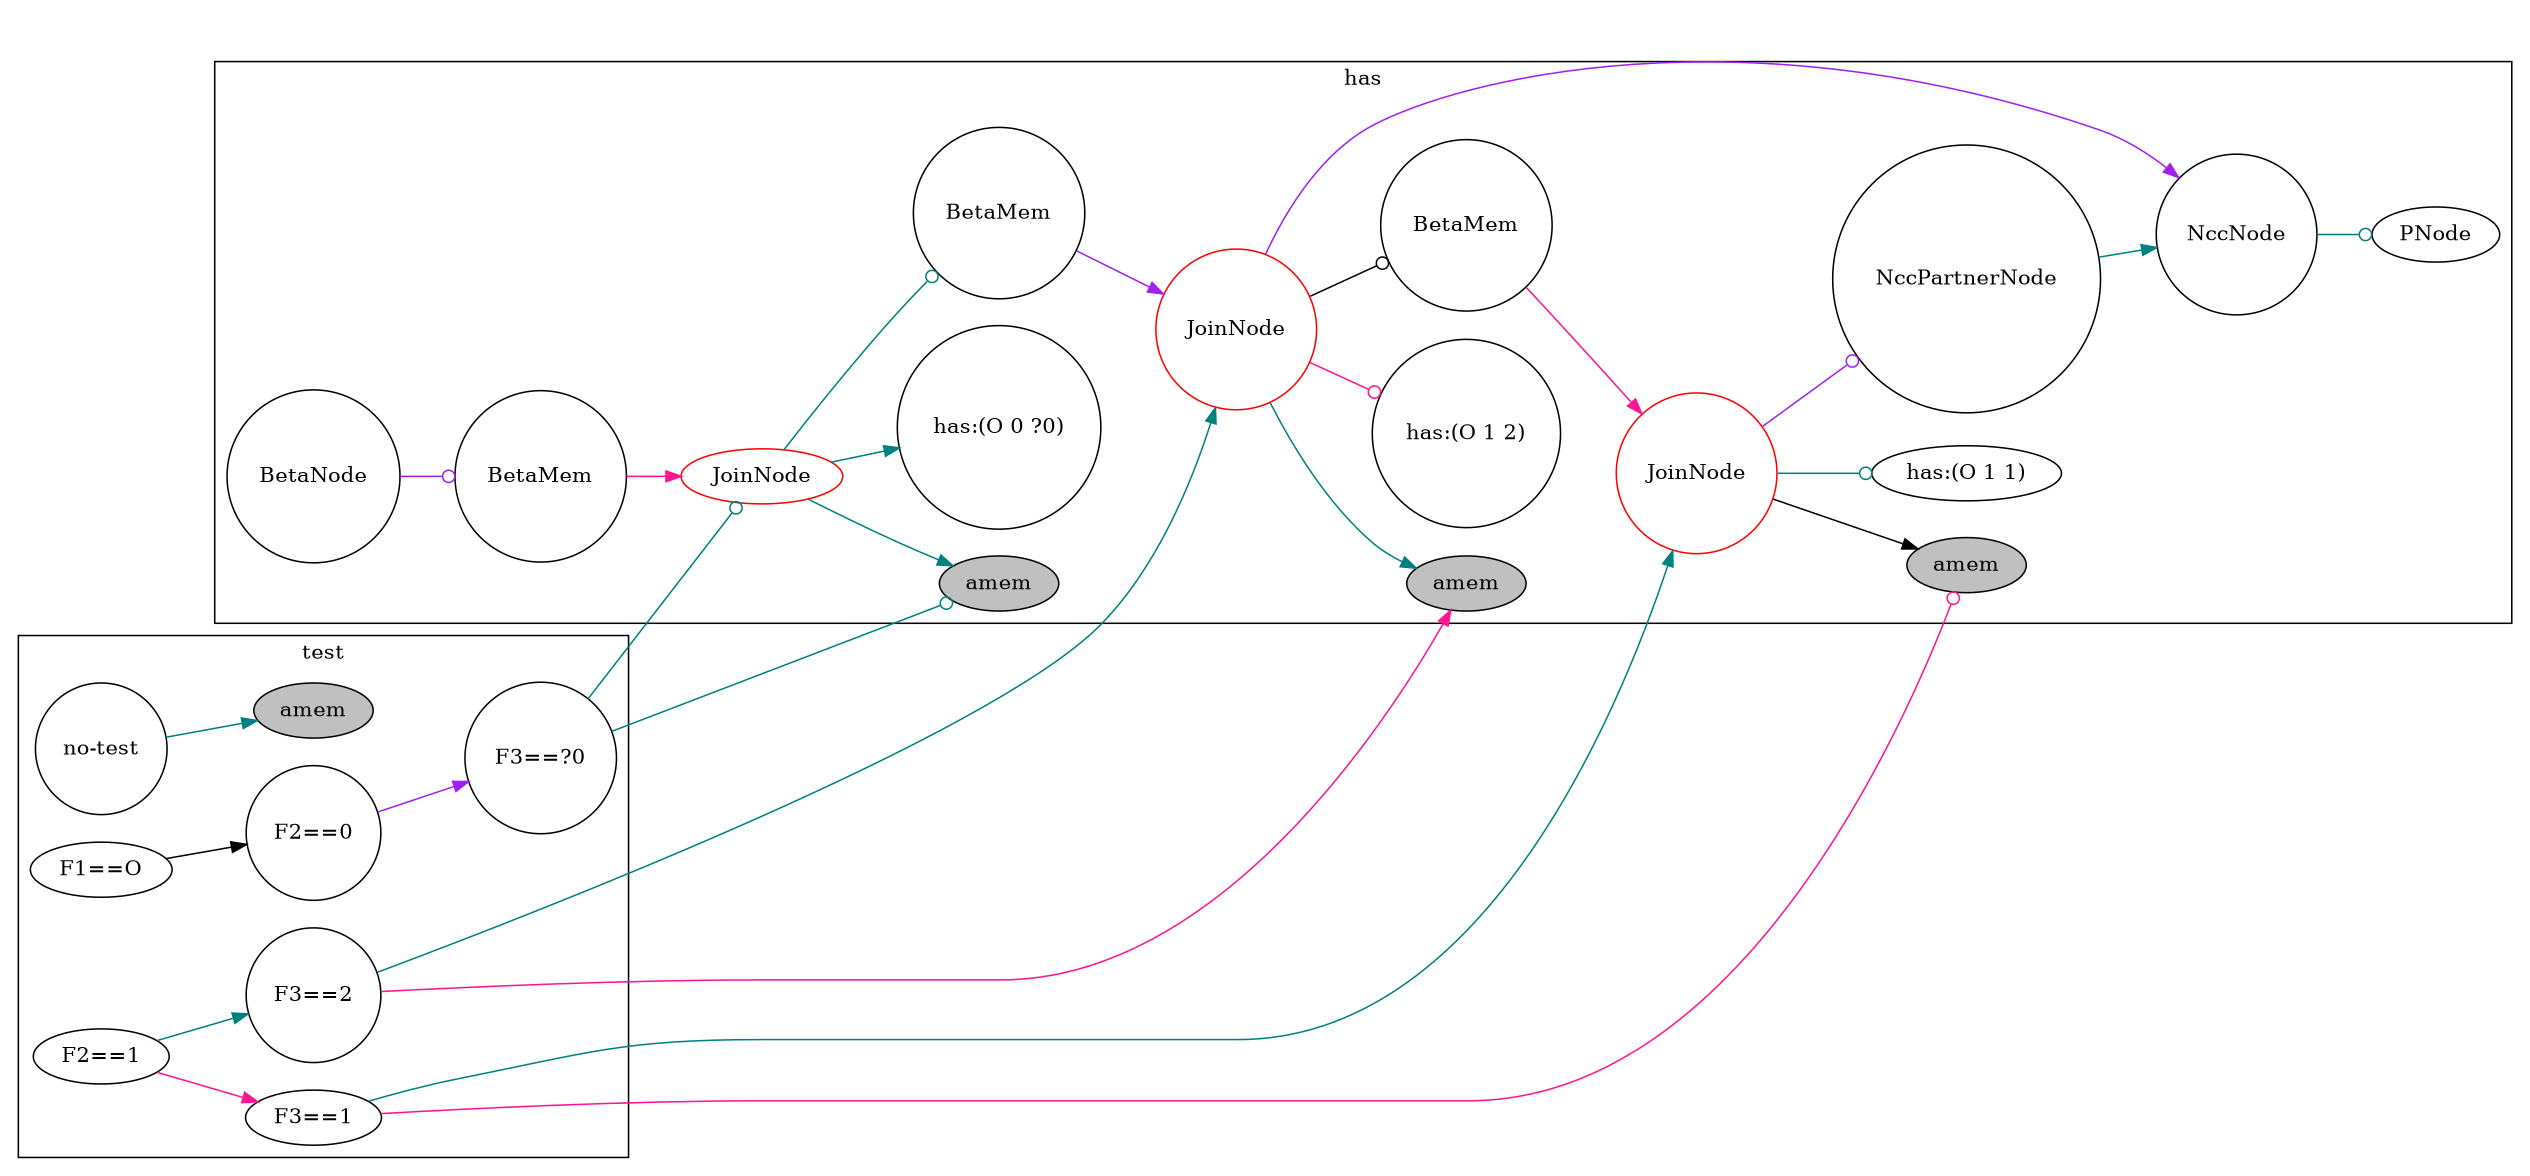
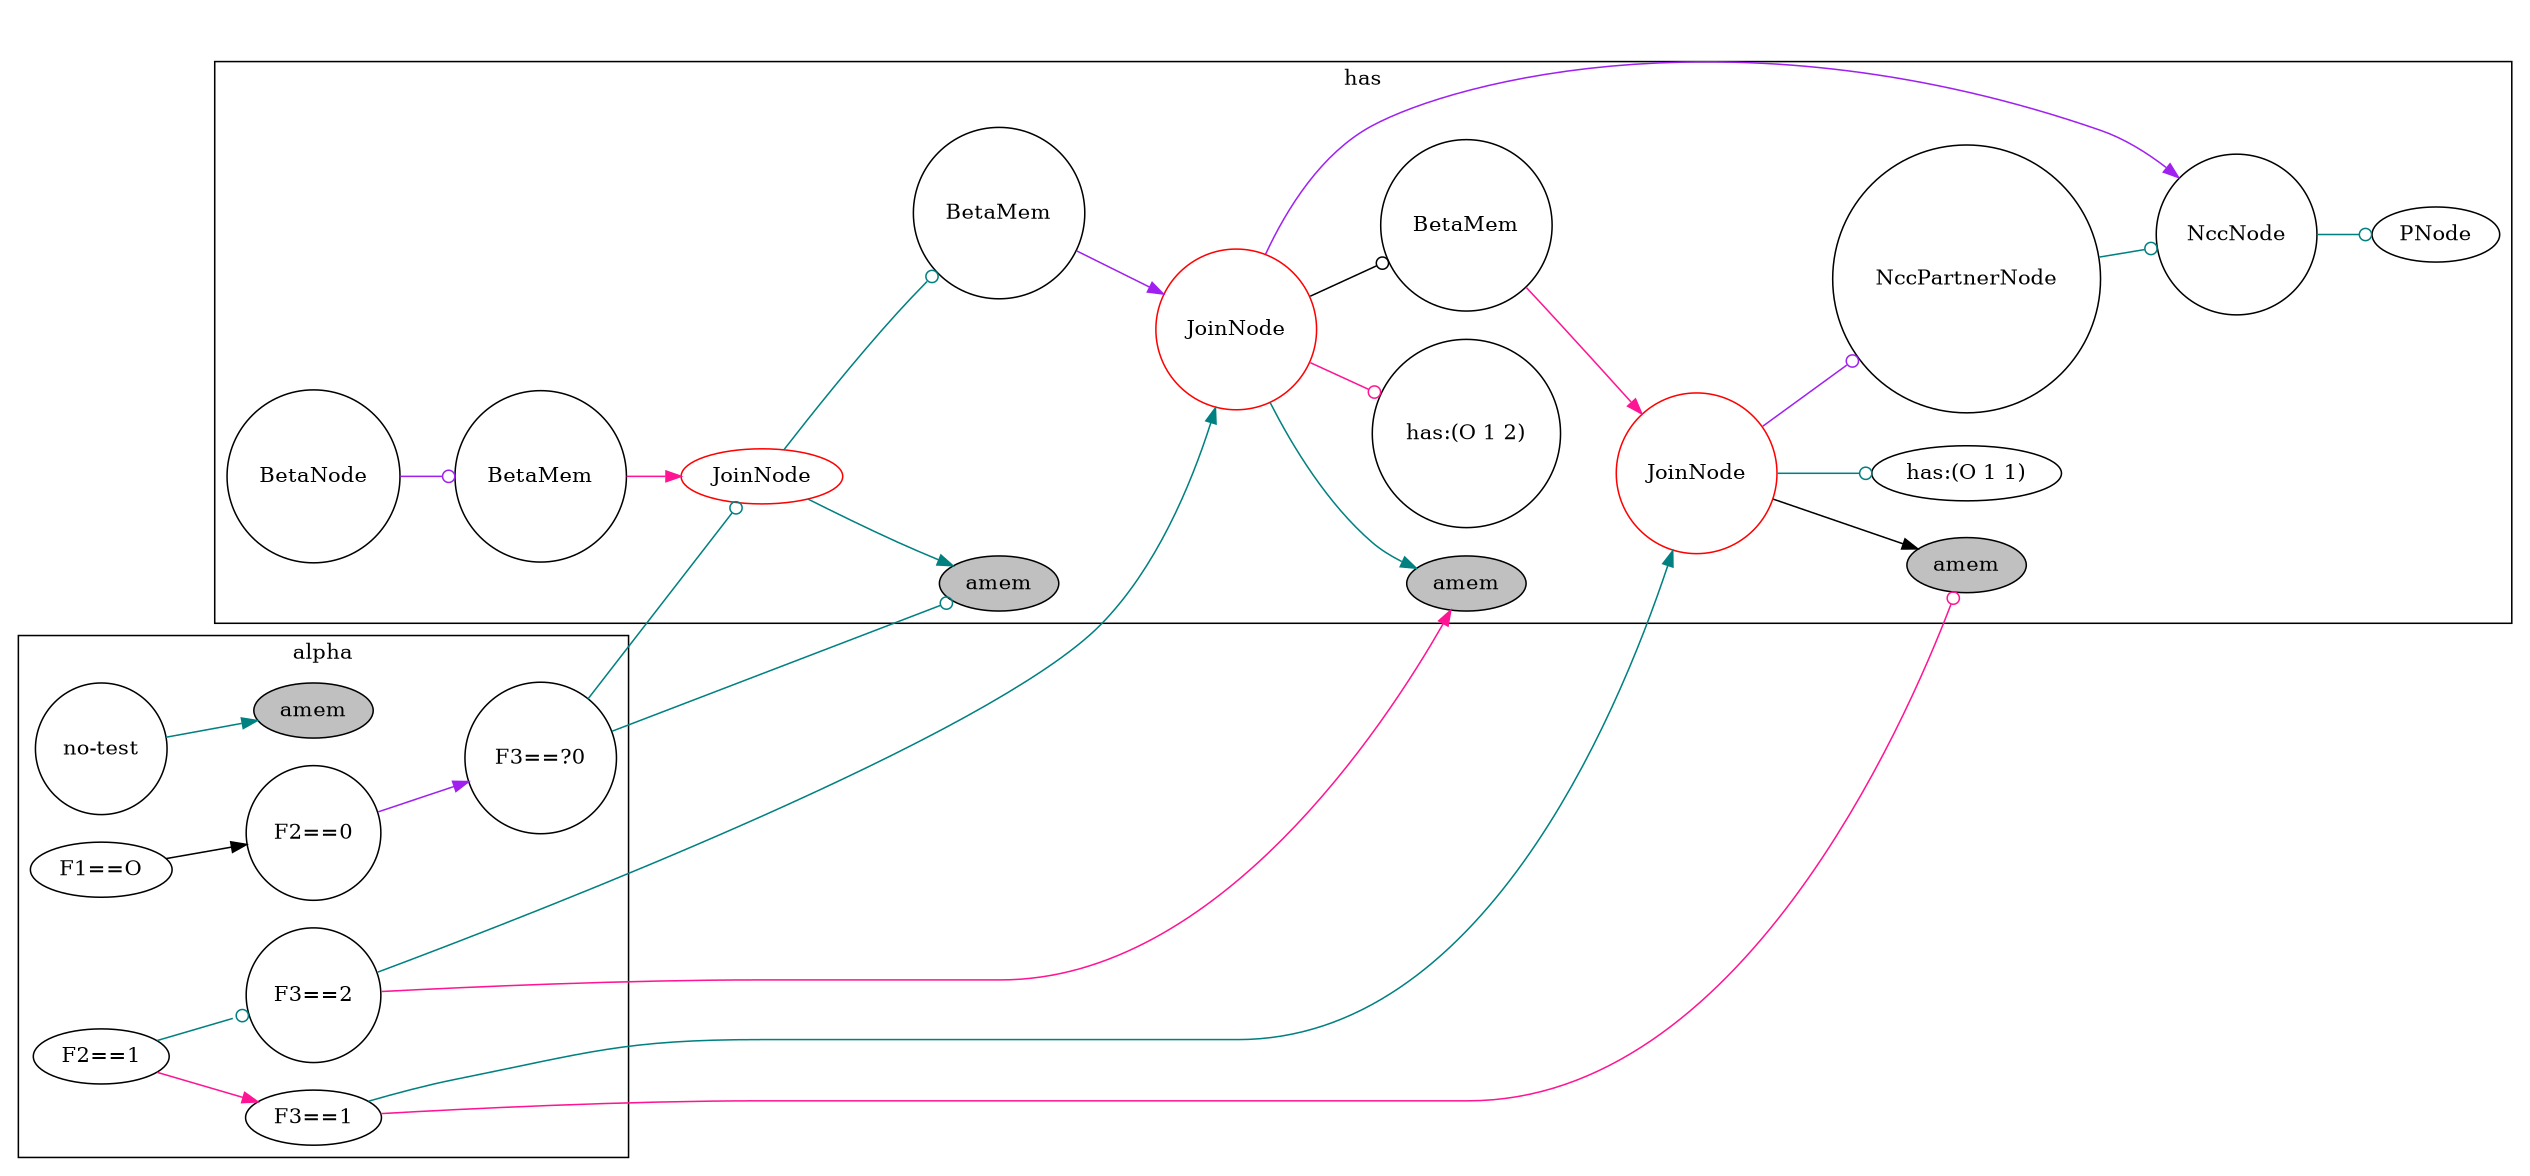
(2122, 253) -> (2122, 253)
(999, 427) -> none
(323, 653) -> (323, 653)
(195, 1029) -> (195, 1029)
